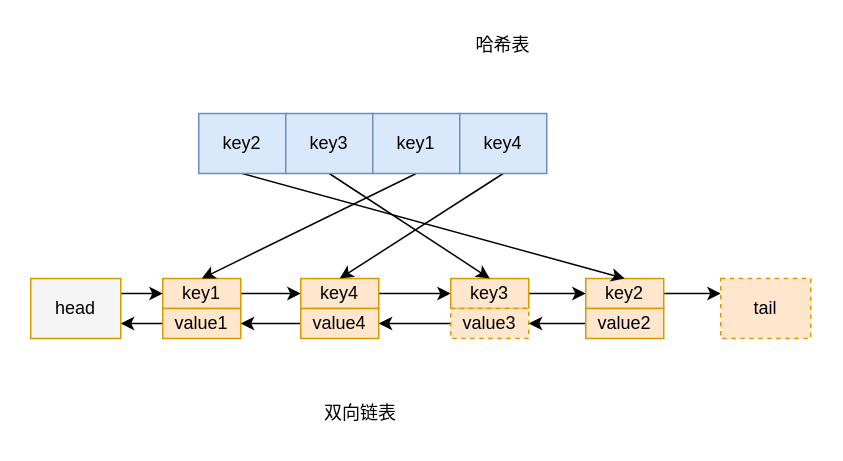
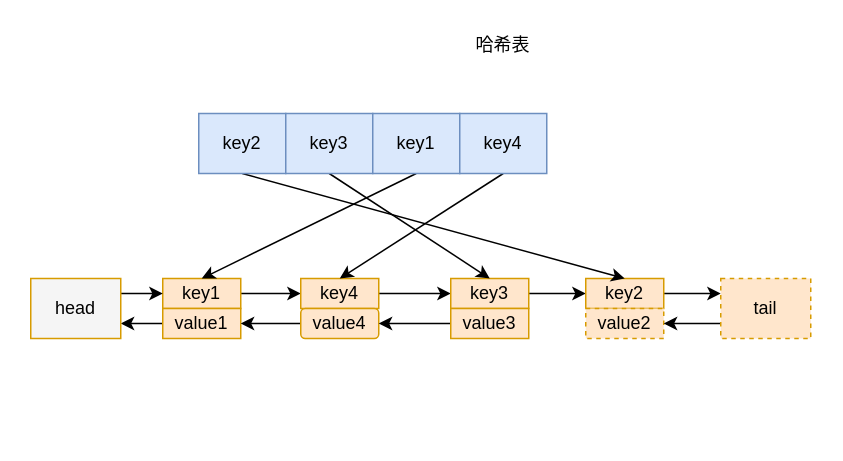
(340, 323) -> (340, 323)
(490, 323) -> (490, 323)
(563, 323) -> none
(625, 323) -> (625, 323)
none -> (698, 323)
(361, 413) -> none
